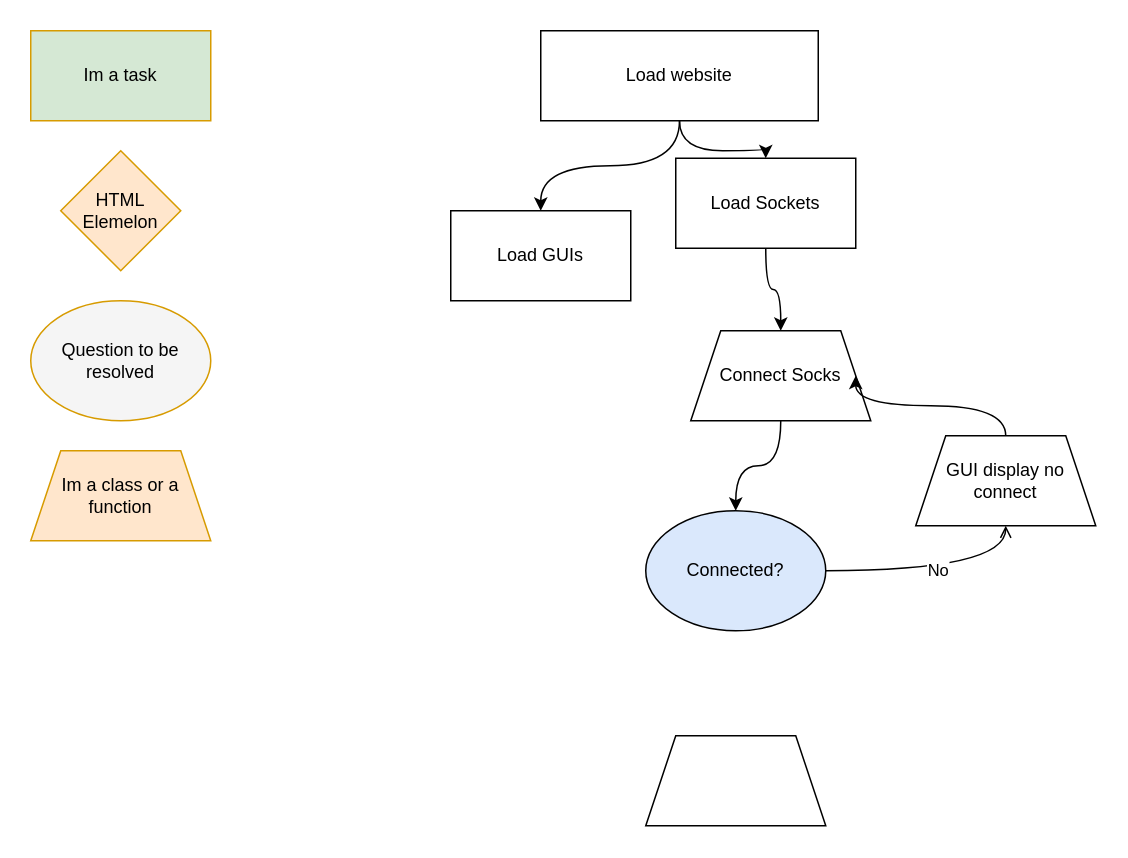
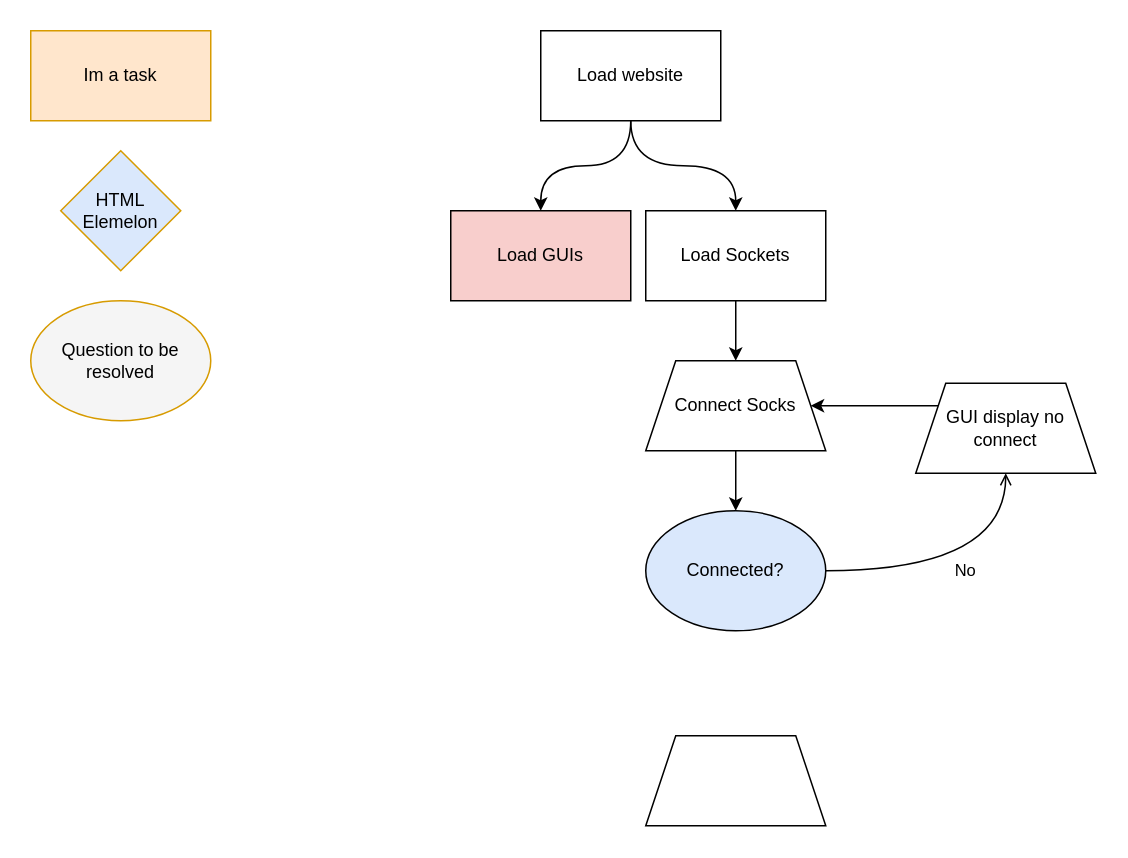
(121, 76) -> (121, 76)
(680, 76) -> (631, 76)
(766, 203) -> (736, 256)
(121, 211) -> (121, 211)
(541, 256) -> (541, 256)
(781, 376) -> (736, 406)
(1006, 481) -> (1006, 428)
(121, 496) -> none
